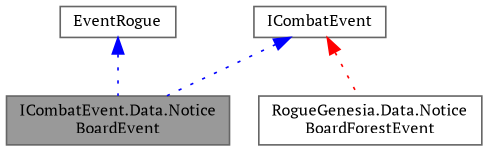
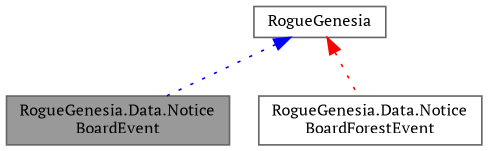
(118, 22) -> none
(320, 22) -> (320, 22)
(118, 120) -> (118, 120)
